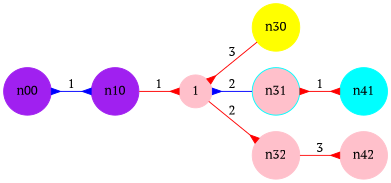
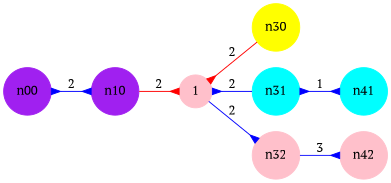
(232, 53) -> (232, 53)
(71, 85) -> (71, 85)
(159, 85) -> (159, 85)
(276, 91) -> (276, 91)
(320, 91) -> (320, 91)
(229, 118) -> (229, 118)
(315, 155) -> (315, 155)
